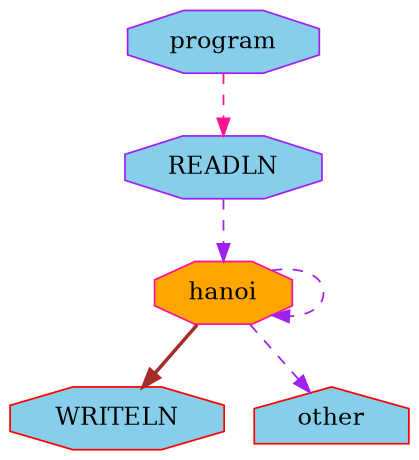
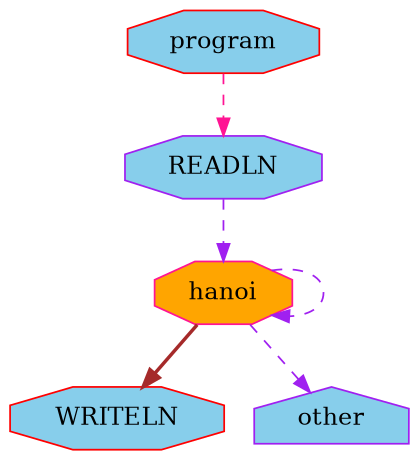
(223, 42) -> (223, 42)
(332, 418) -> (332, 418)
